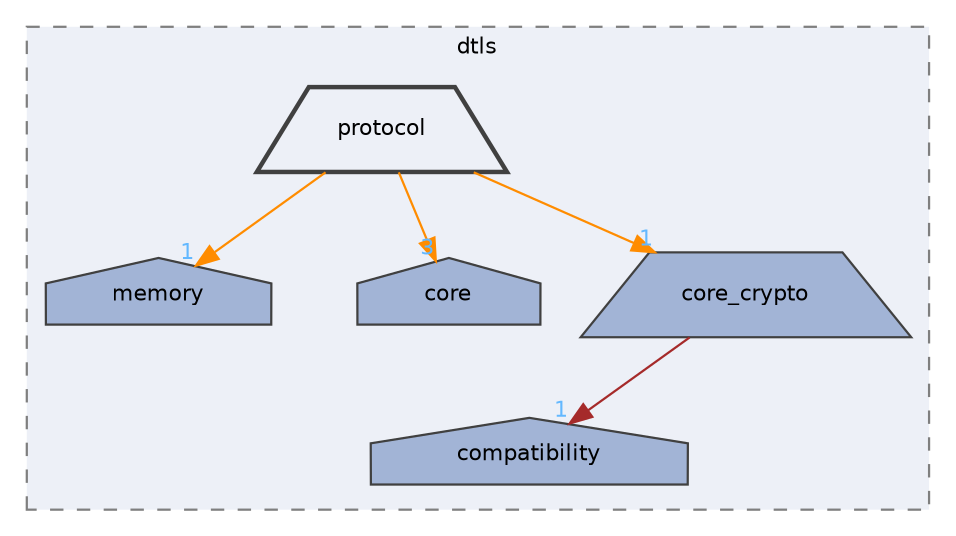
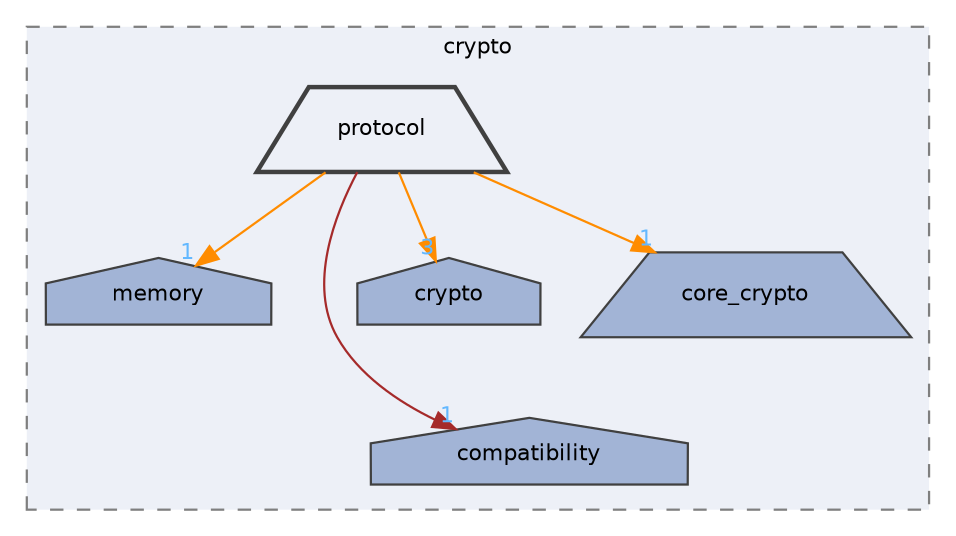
(478, 48) -> (478, 48)
(449, 295) -> (449, 295)
(639, 374) -> (329, 317)
